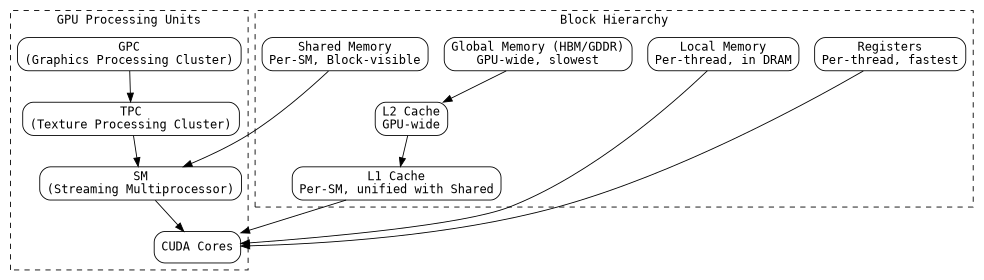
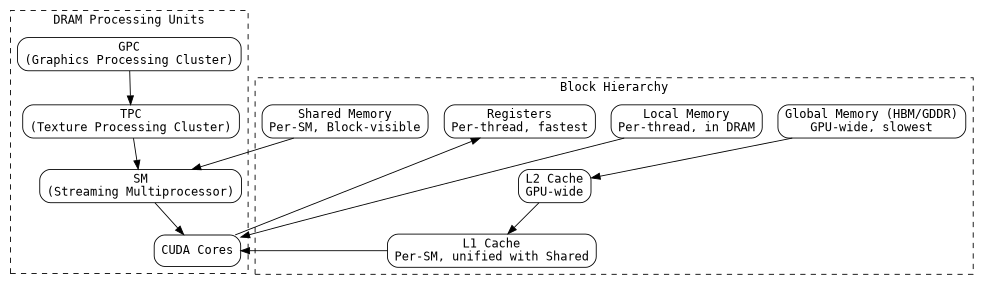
(129, 21) -> (129, 21)
(585, 199) -> (353, 188)
